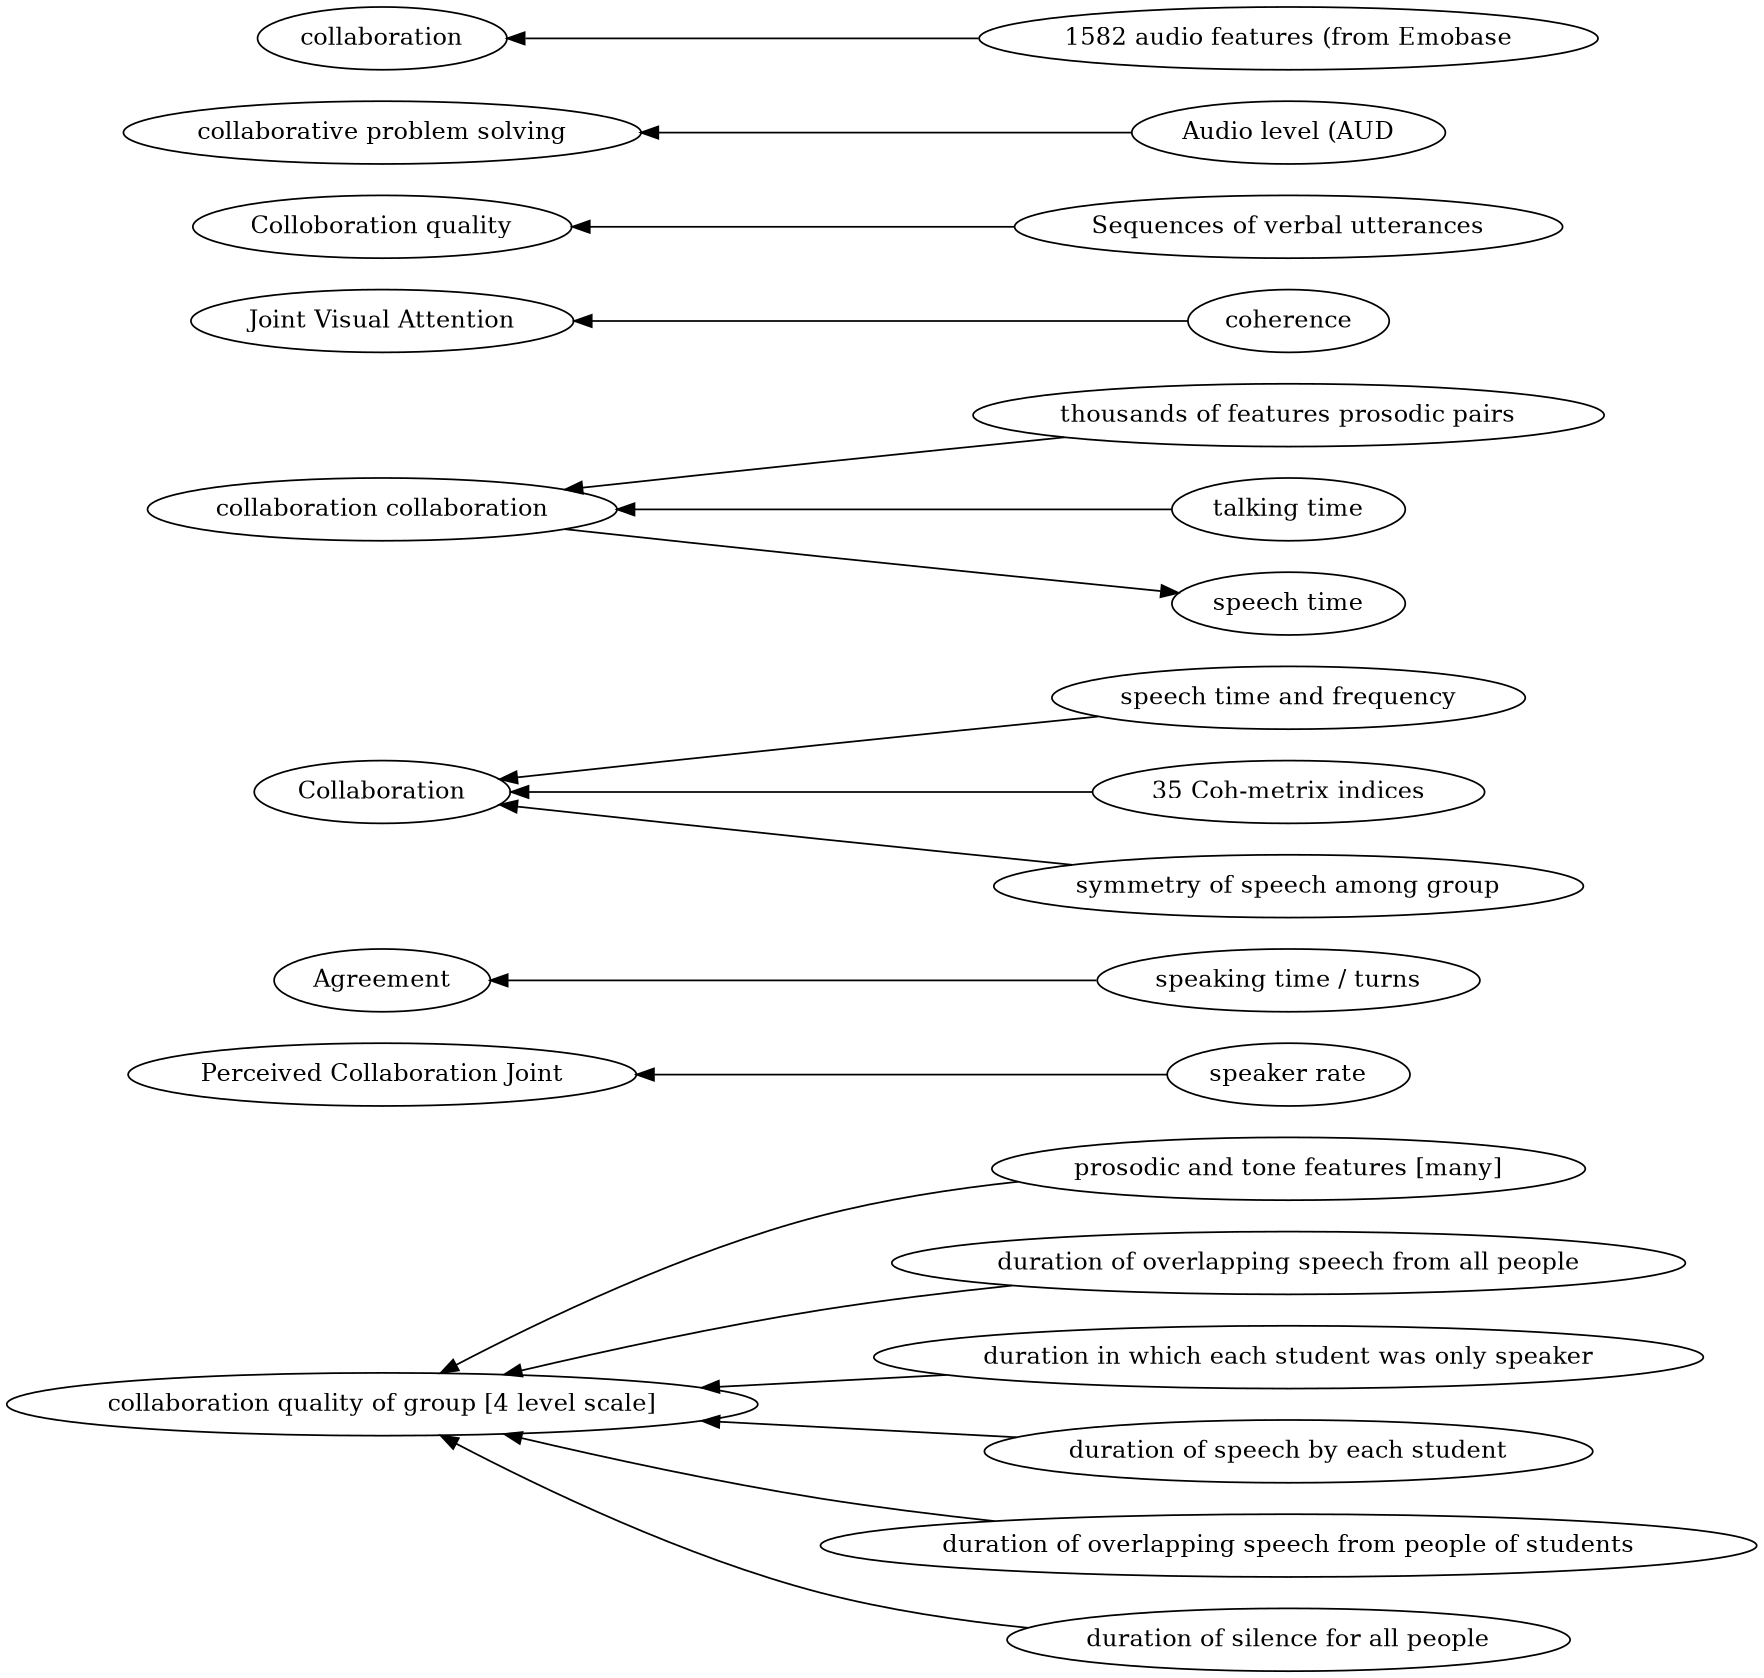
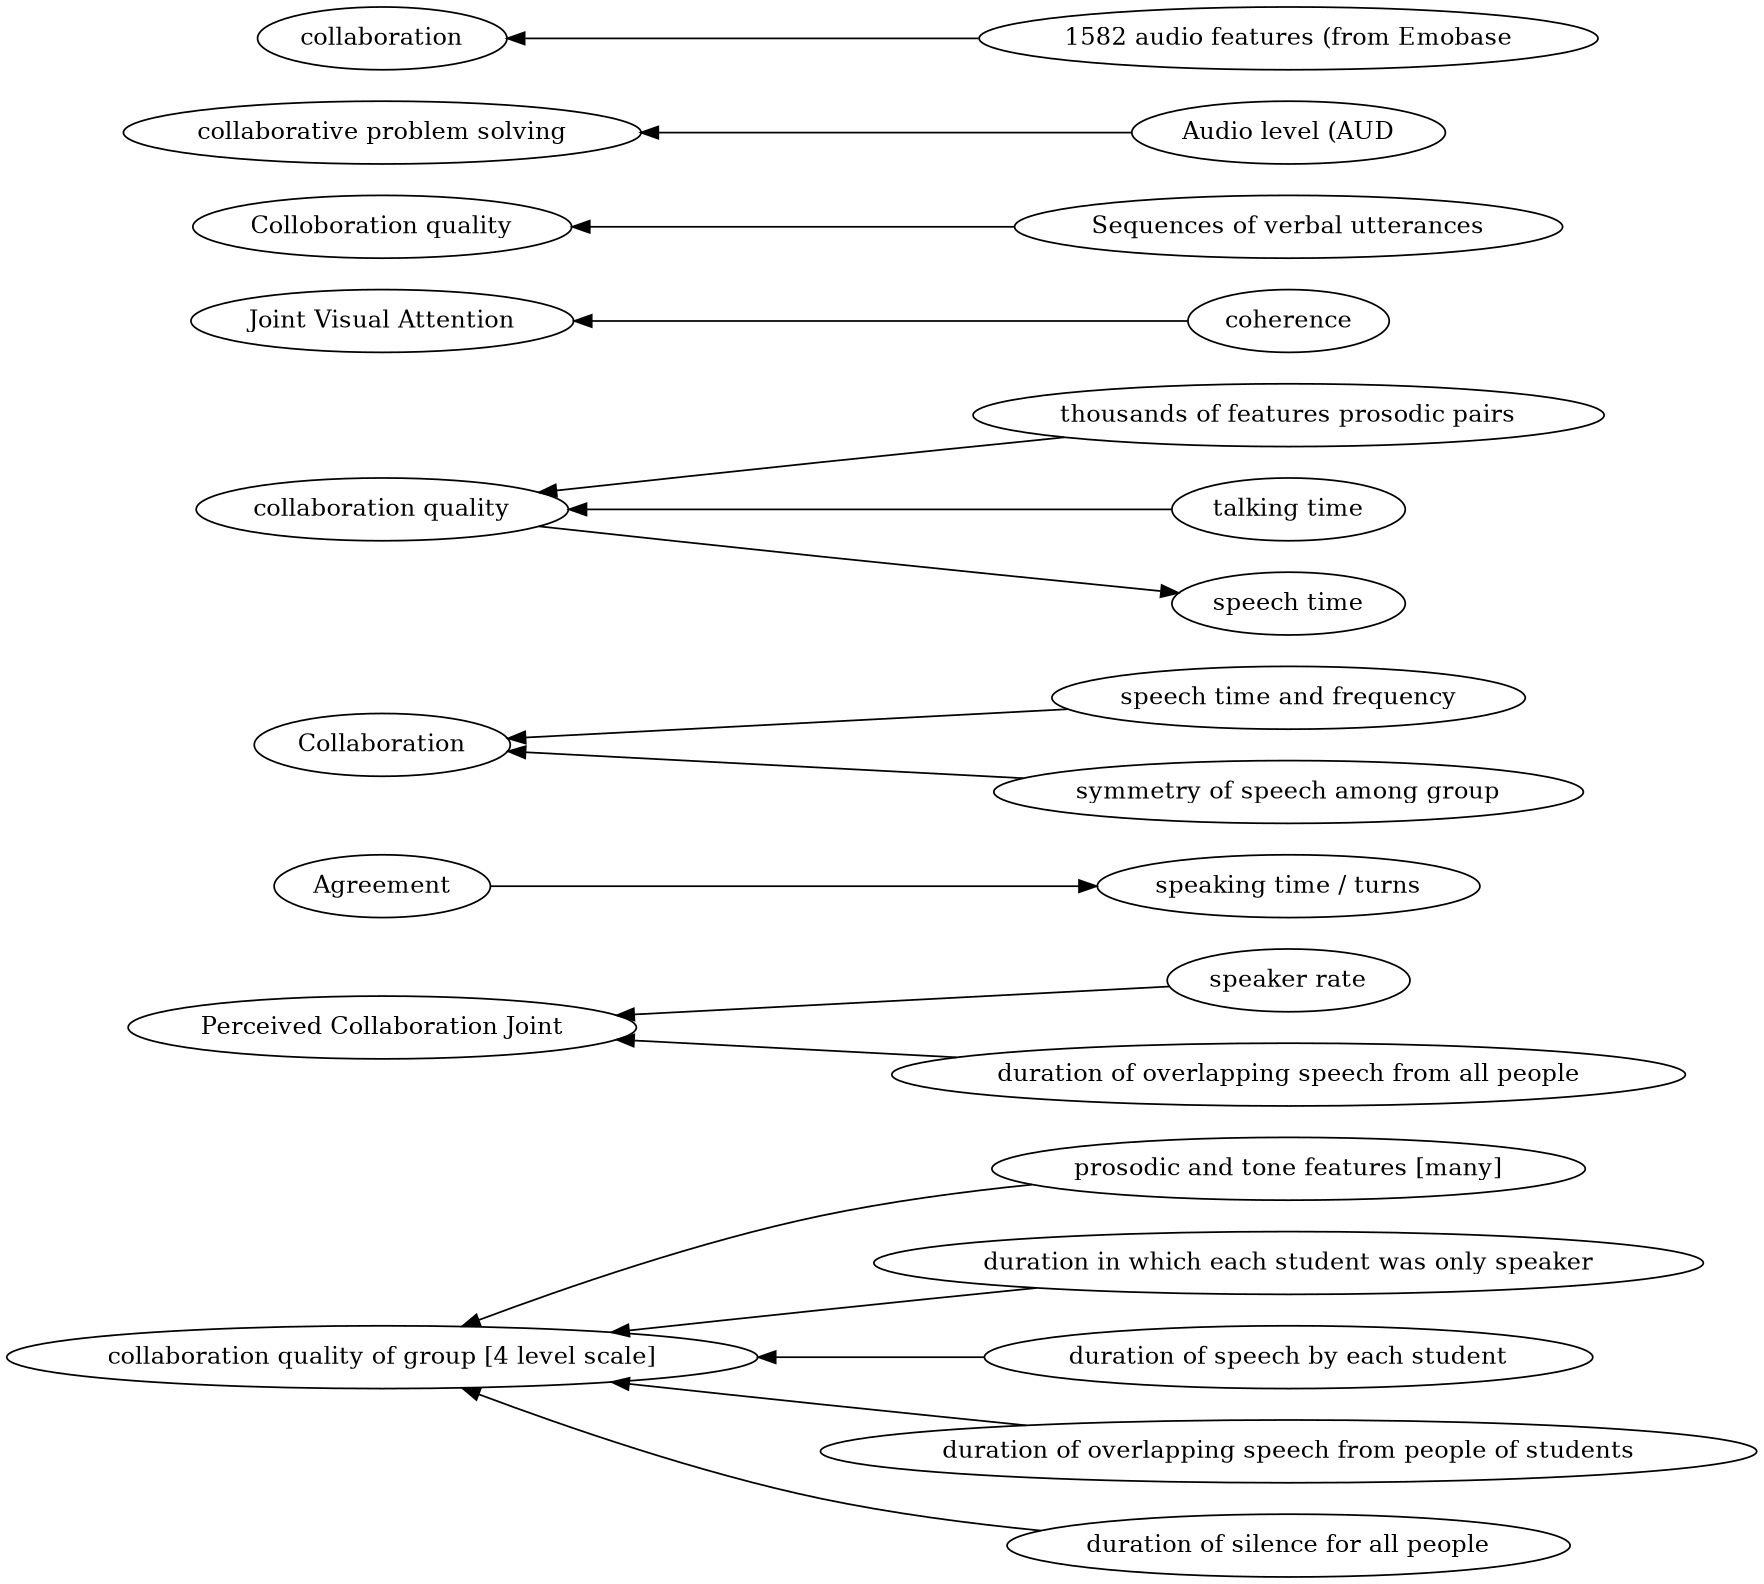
(382, 509) -> (382, 509)
(1289, 792) -> none
(802, 980) -> (785, 886)
(765, 1319) -> (795, 1049)
